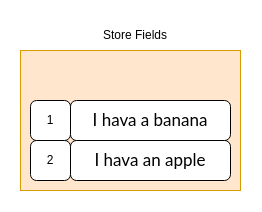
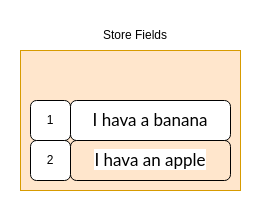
(151, 161) -> (151, 161)
